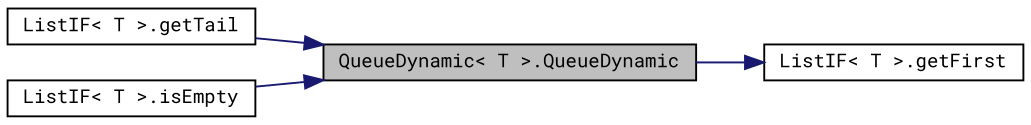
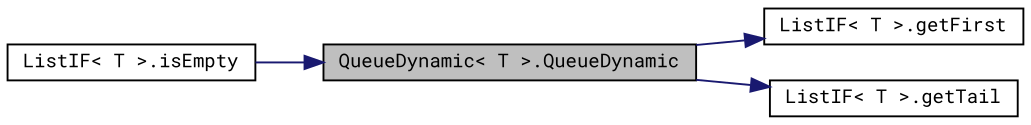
(280, 41) -> (724, 82)
